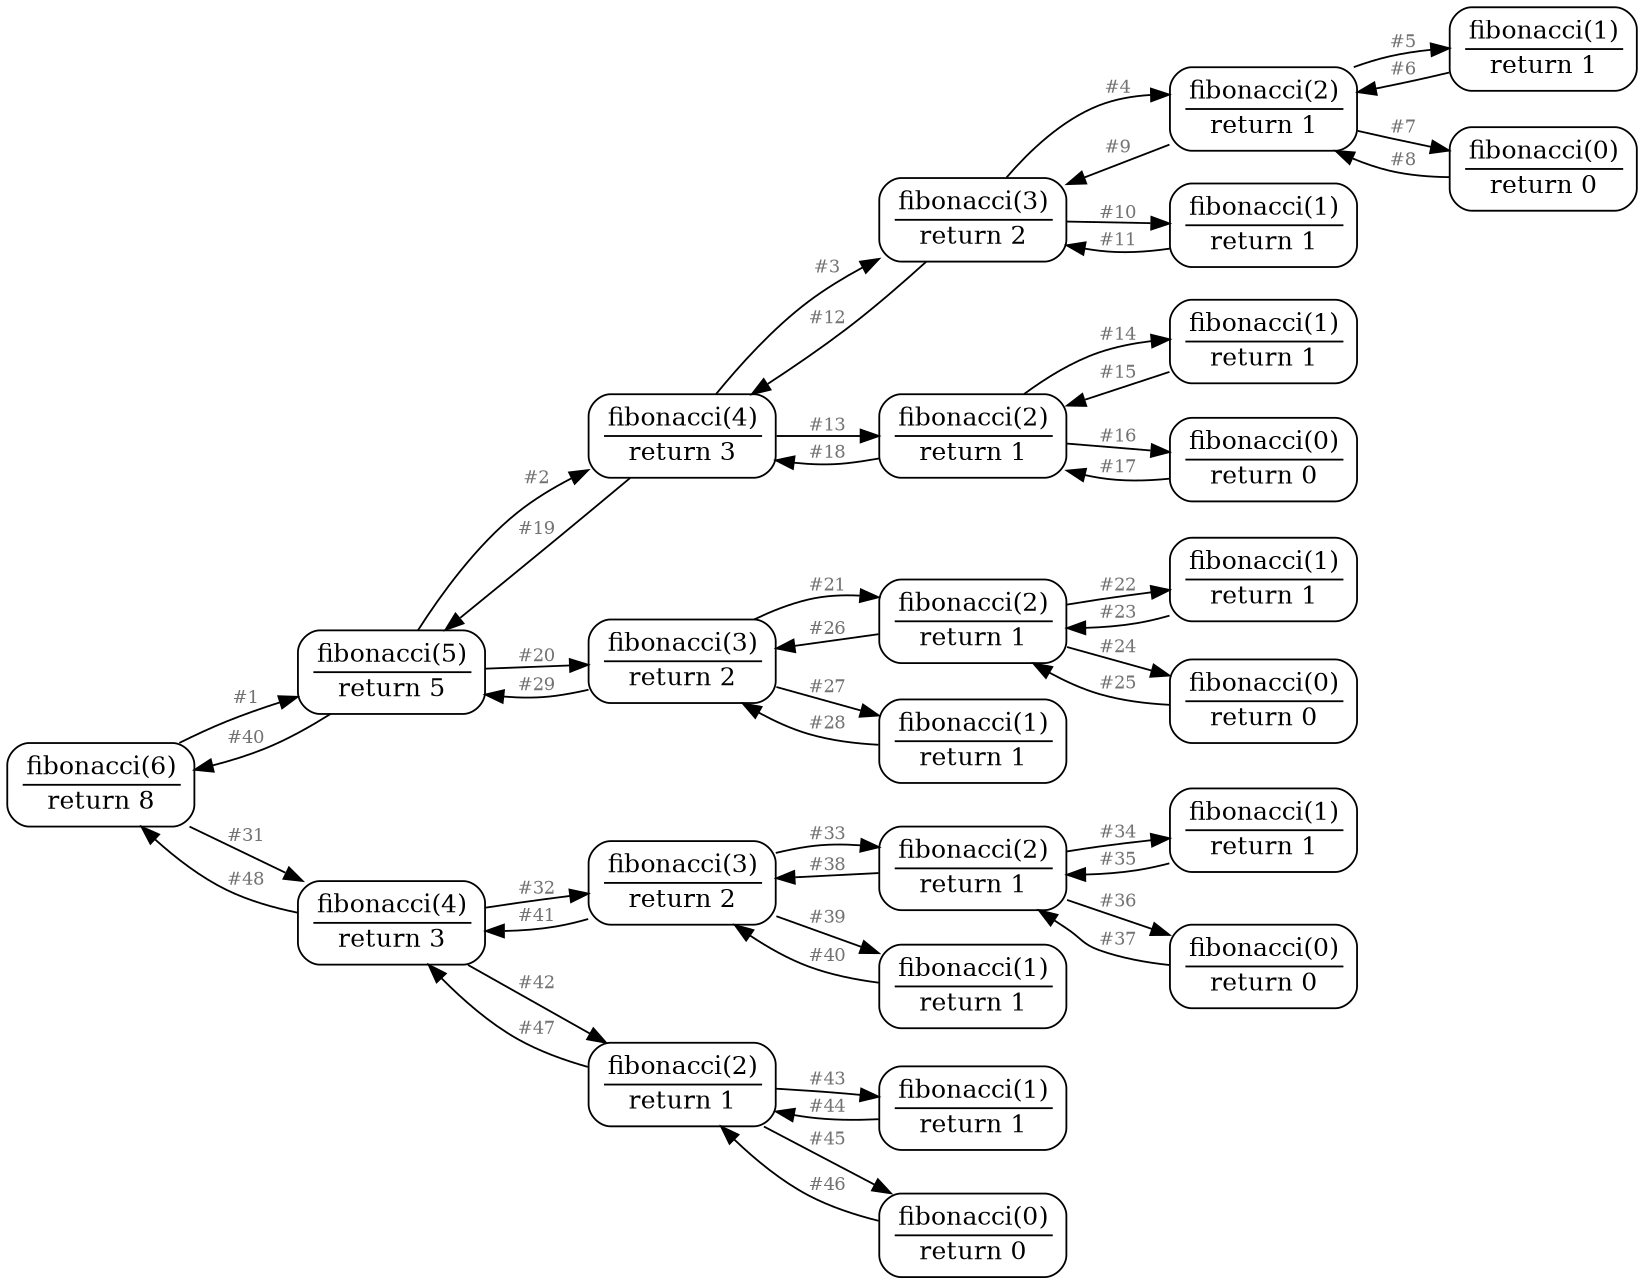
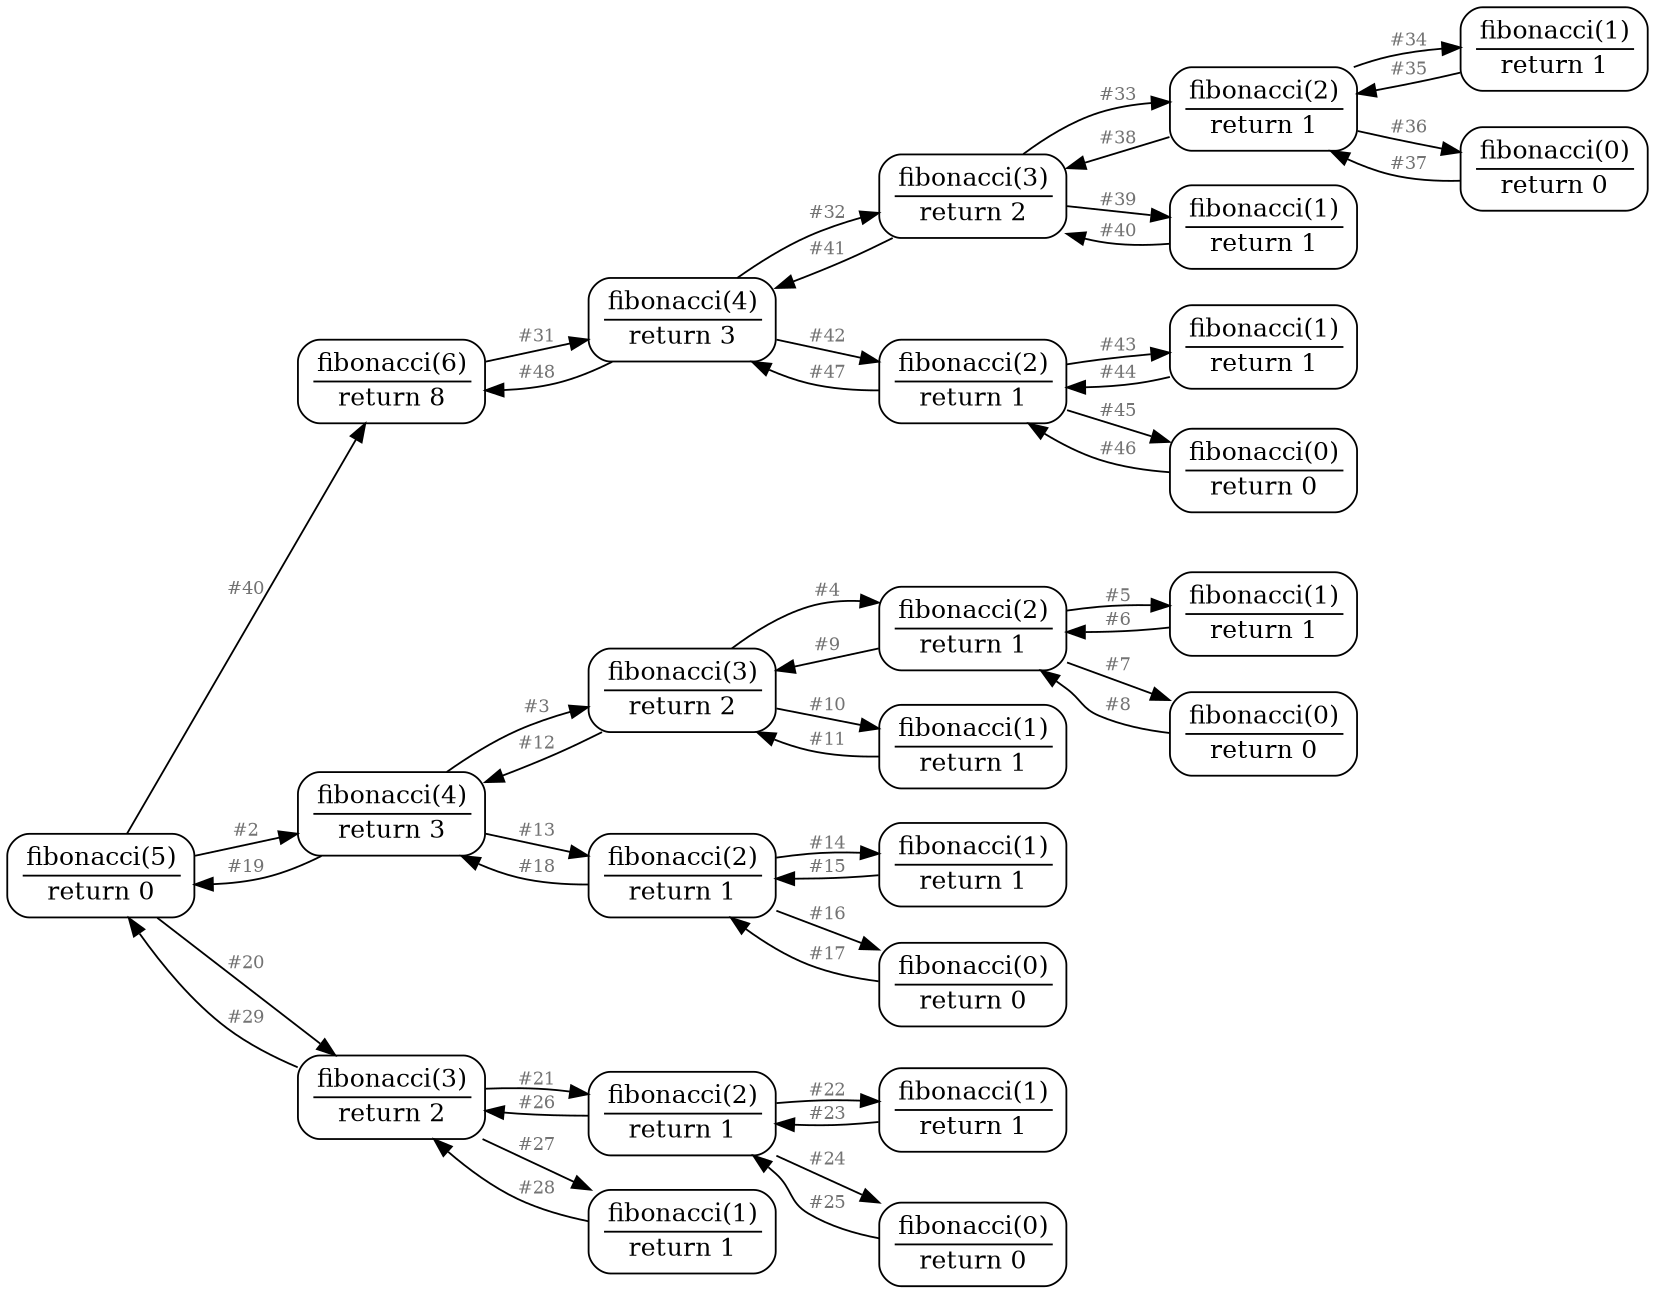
(392, 689) -> (102, 892)
(229, 721) -> none
